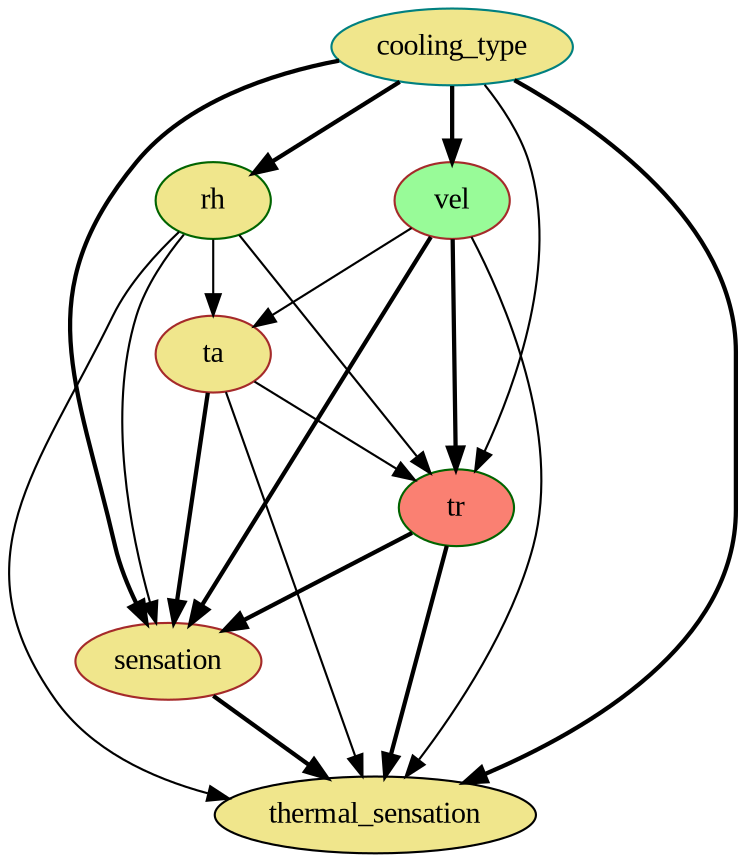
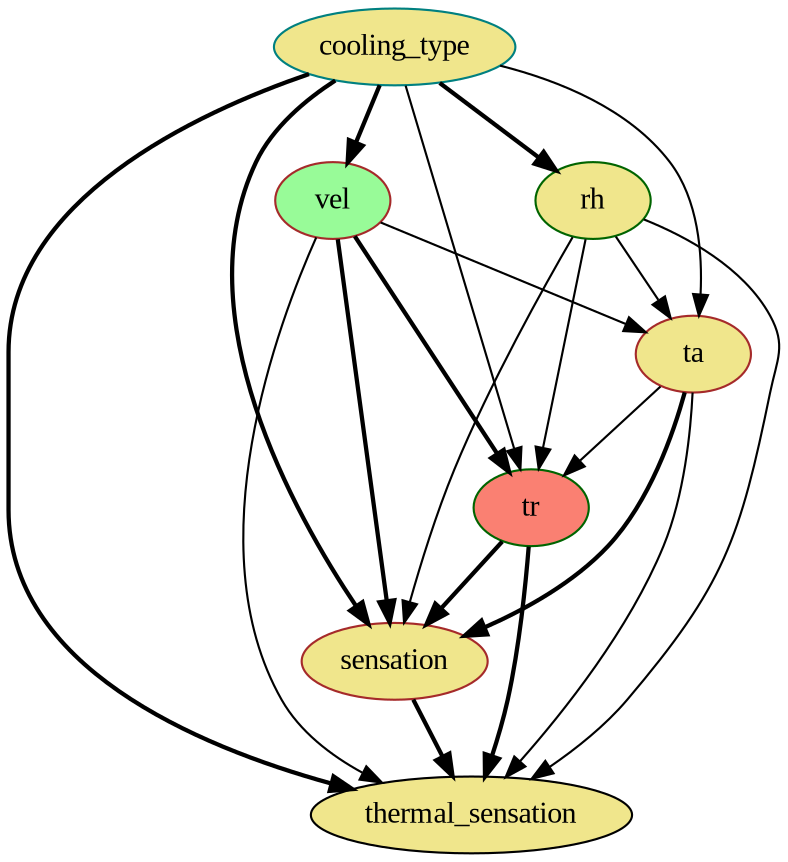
none -> (649, 140)
